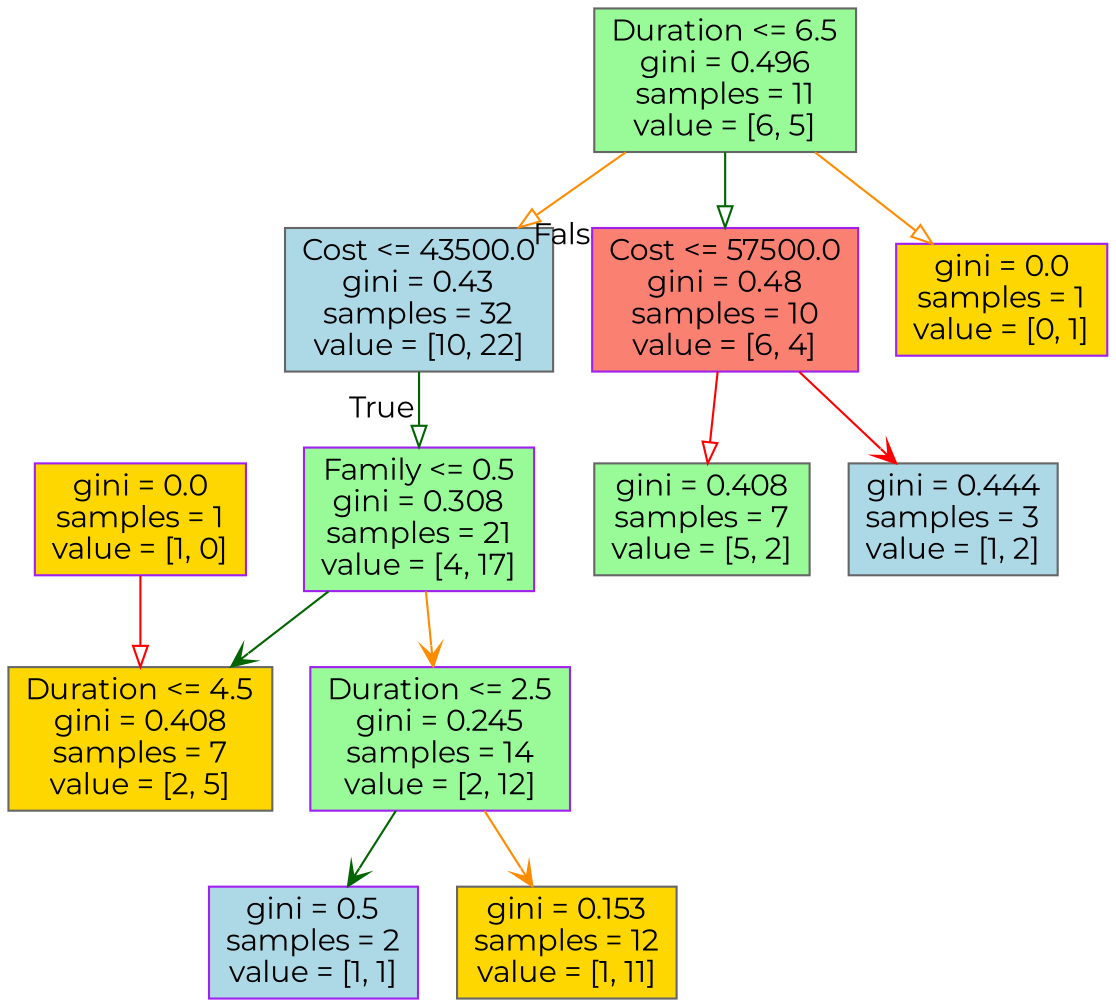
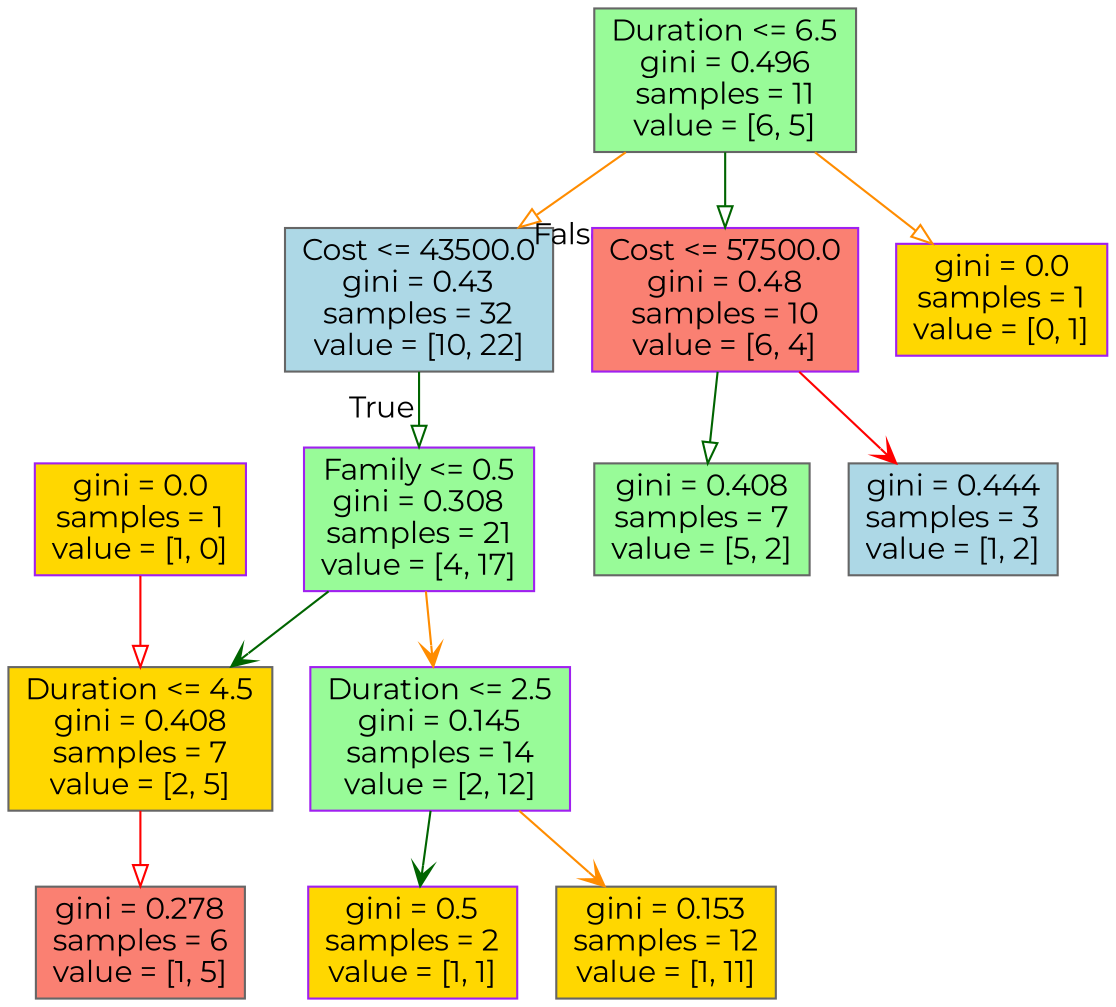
(714, 407) -> (714, 407)
(440, 739) -> (440, 739)
none -> (140, 943)
(314, 943) -> (413, 943)
